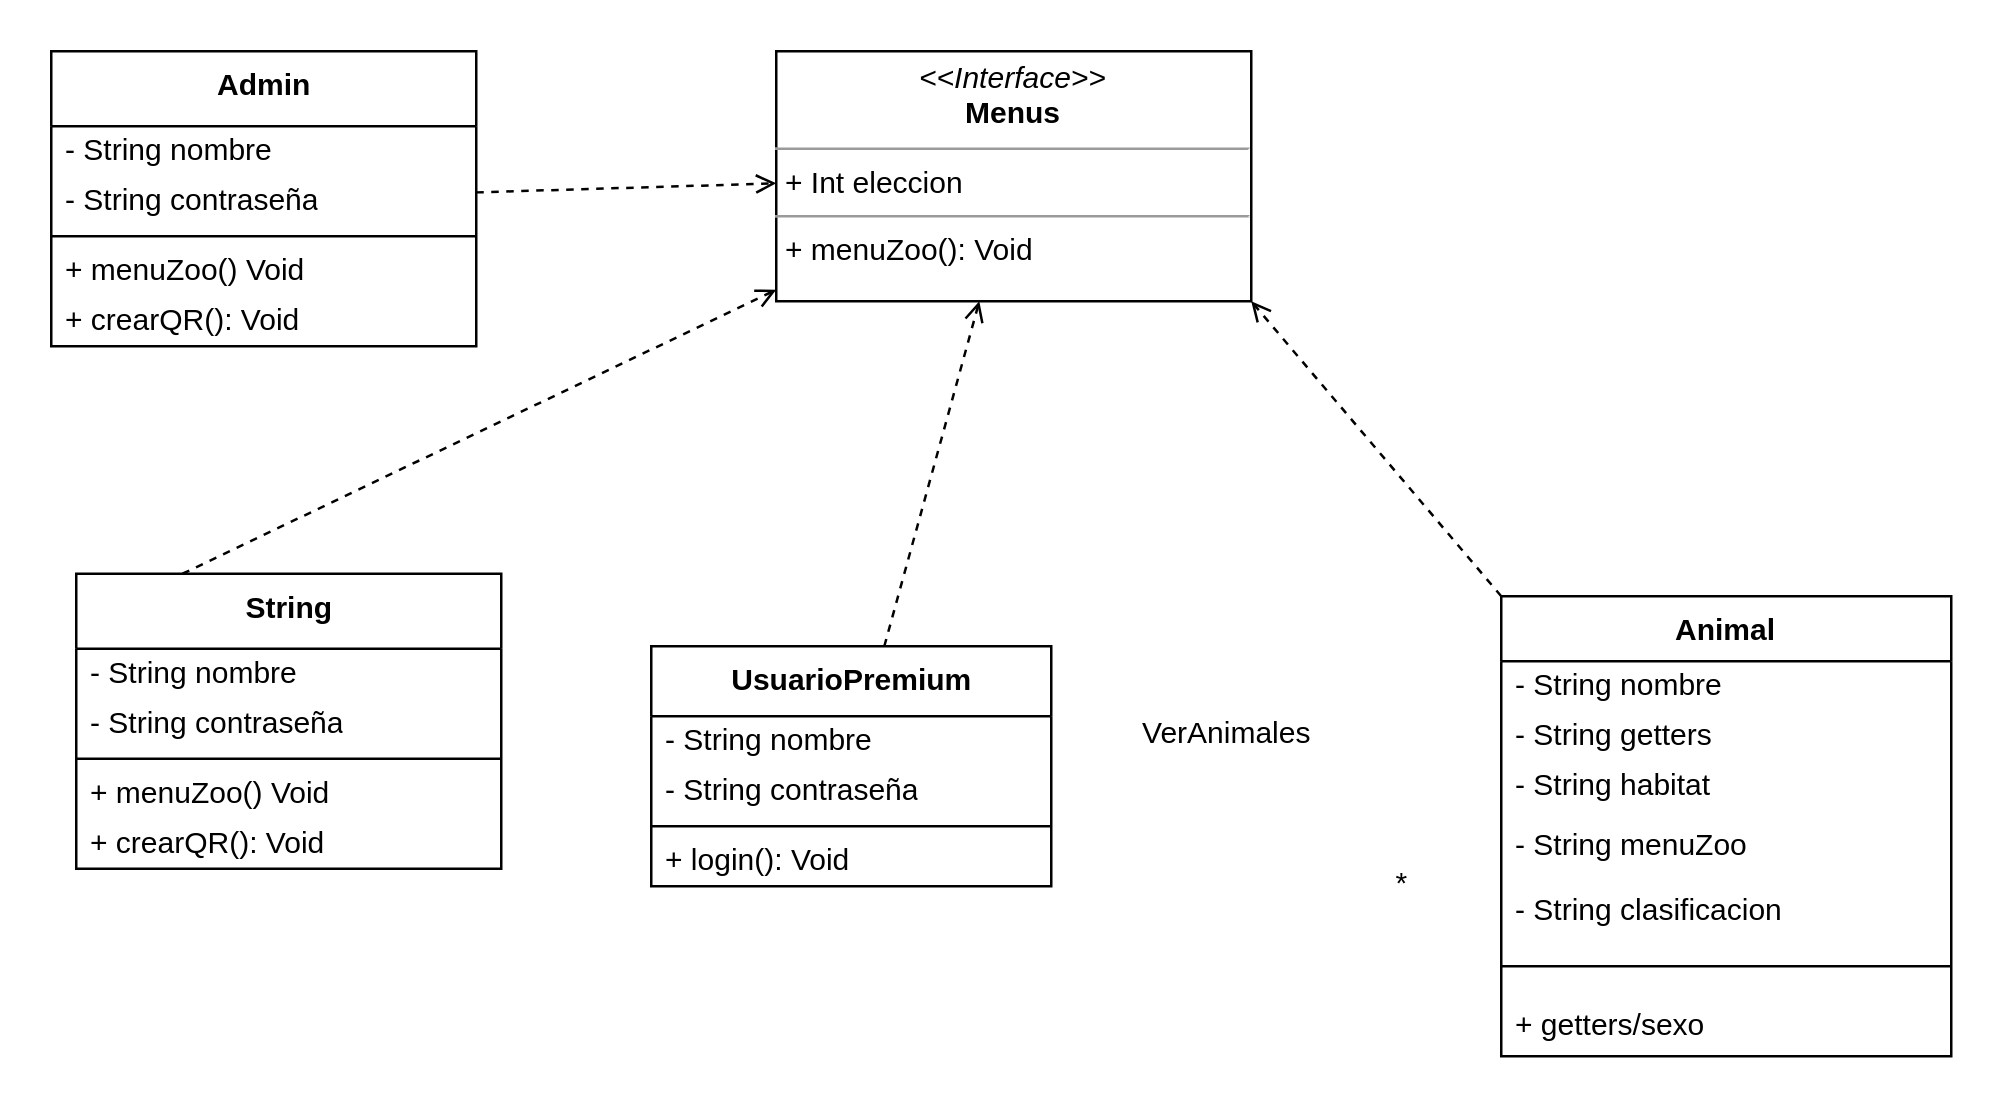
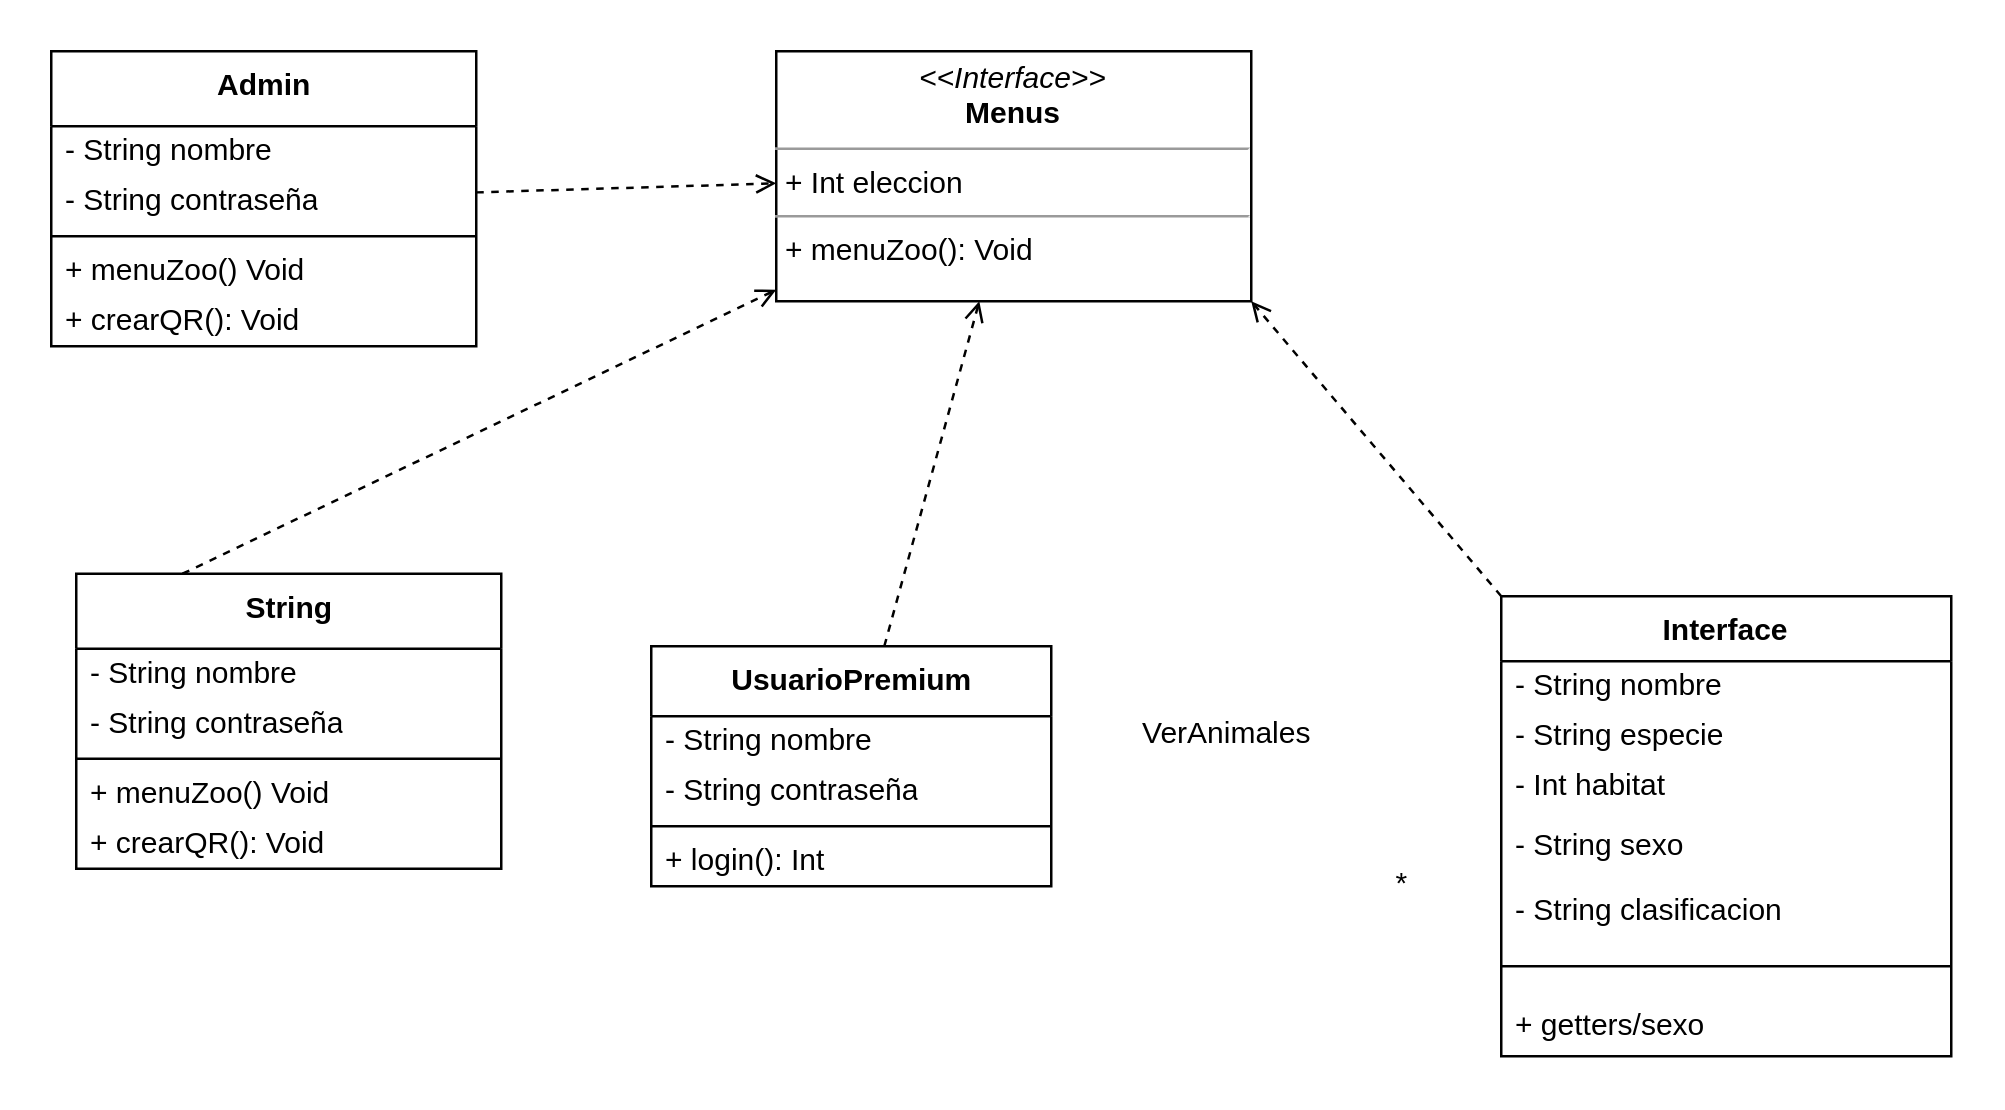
(1725, 630) -> (1725, 630)
(1639, 736) -> (1635, 736)
(1635, 786) -> (1614, 786)
(1638, 845) -> (1613, 845)
(769, 861) -> (764, 861)
